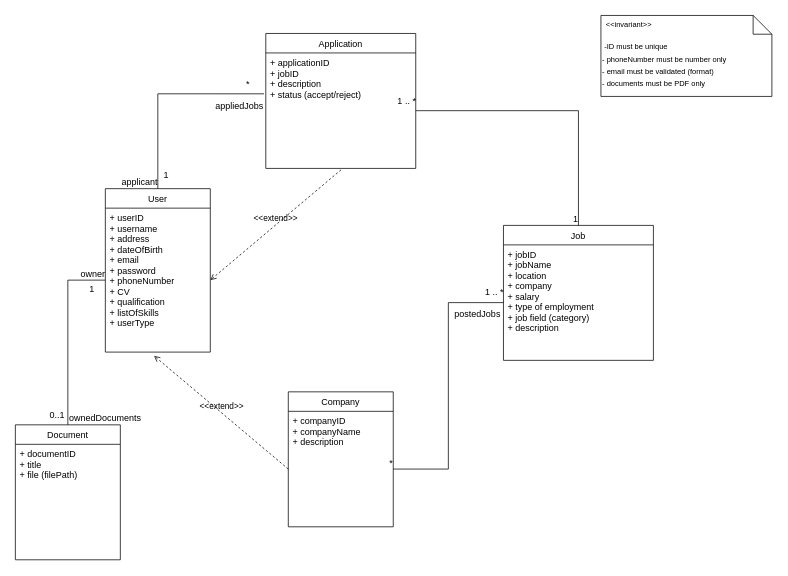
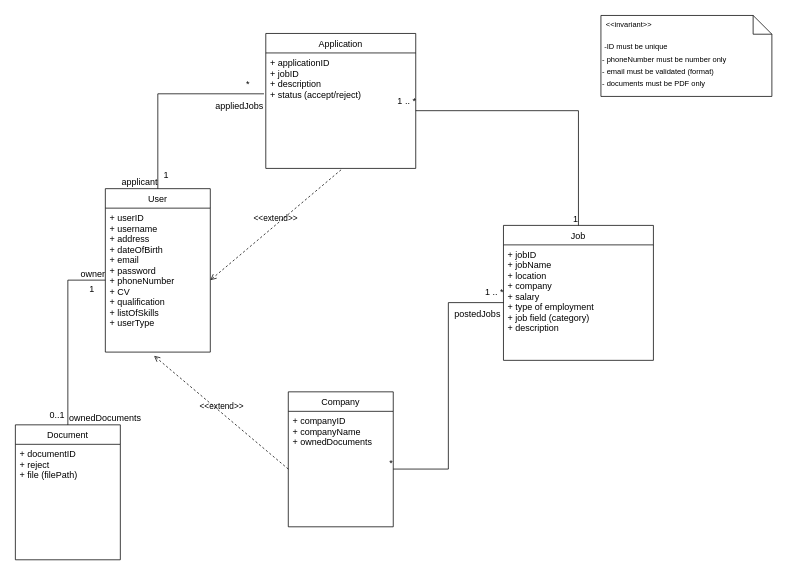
(319, 422) -> (319, 422)
(49, 455) -> (49, 455)
